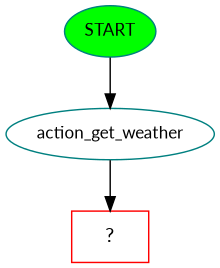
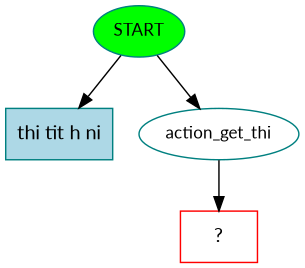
none -> (59, 134)
(110, 134) -> (219, 134)
